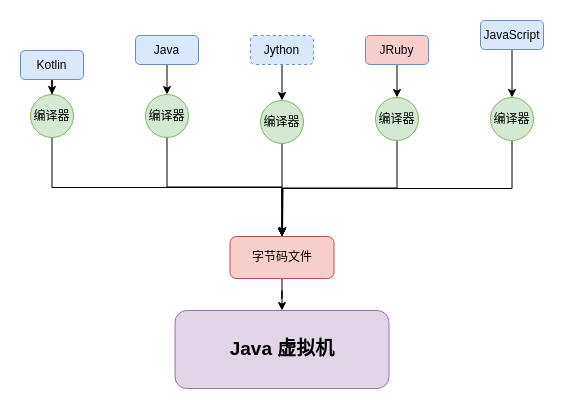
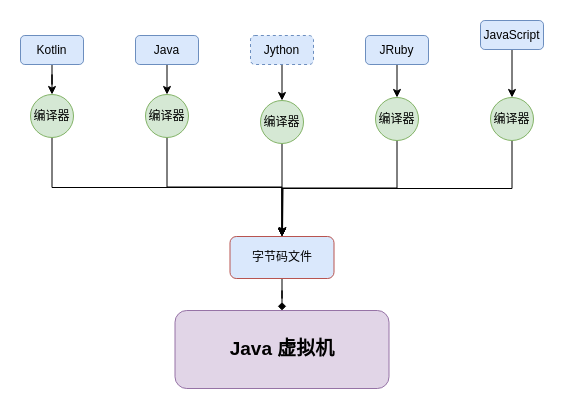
(397, 50) -> (397, 50)
(52, 65) -> (52, 50)
(282, 258) -> (282, 258)
(282, 302) -> (282, 301)
